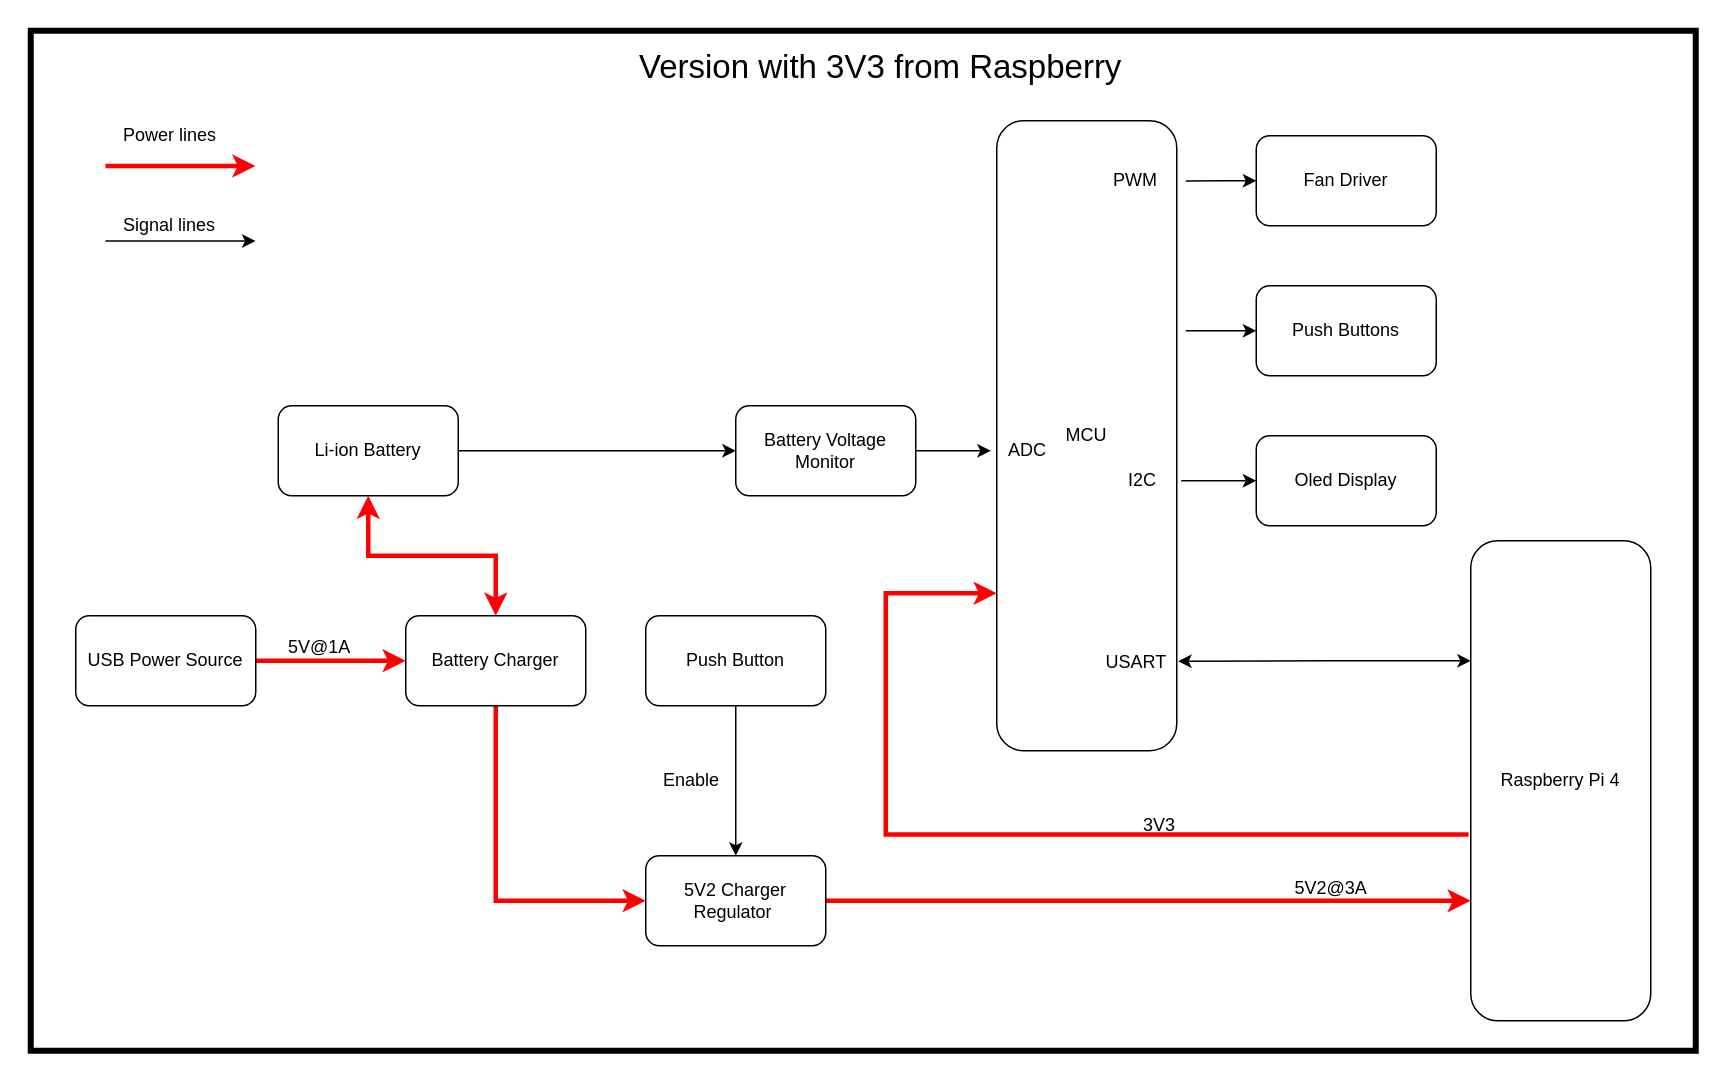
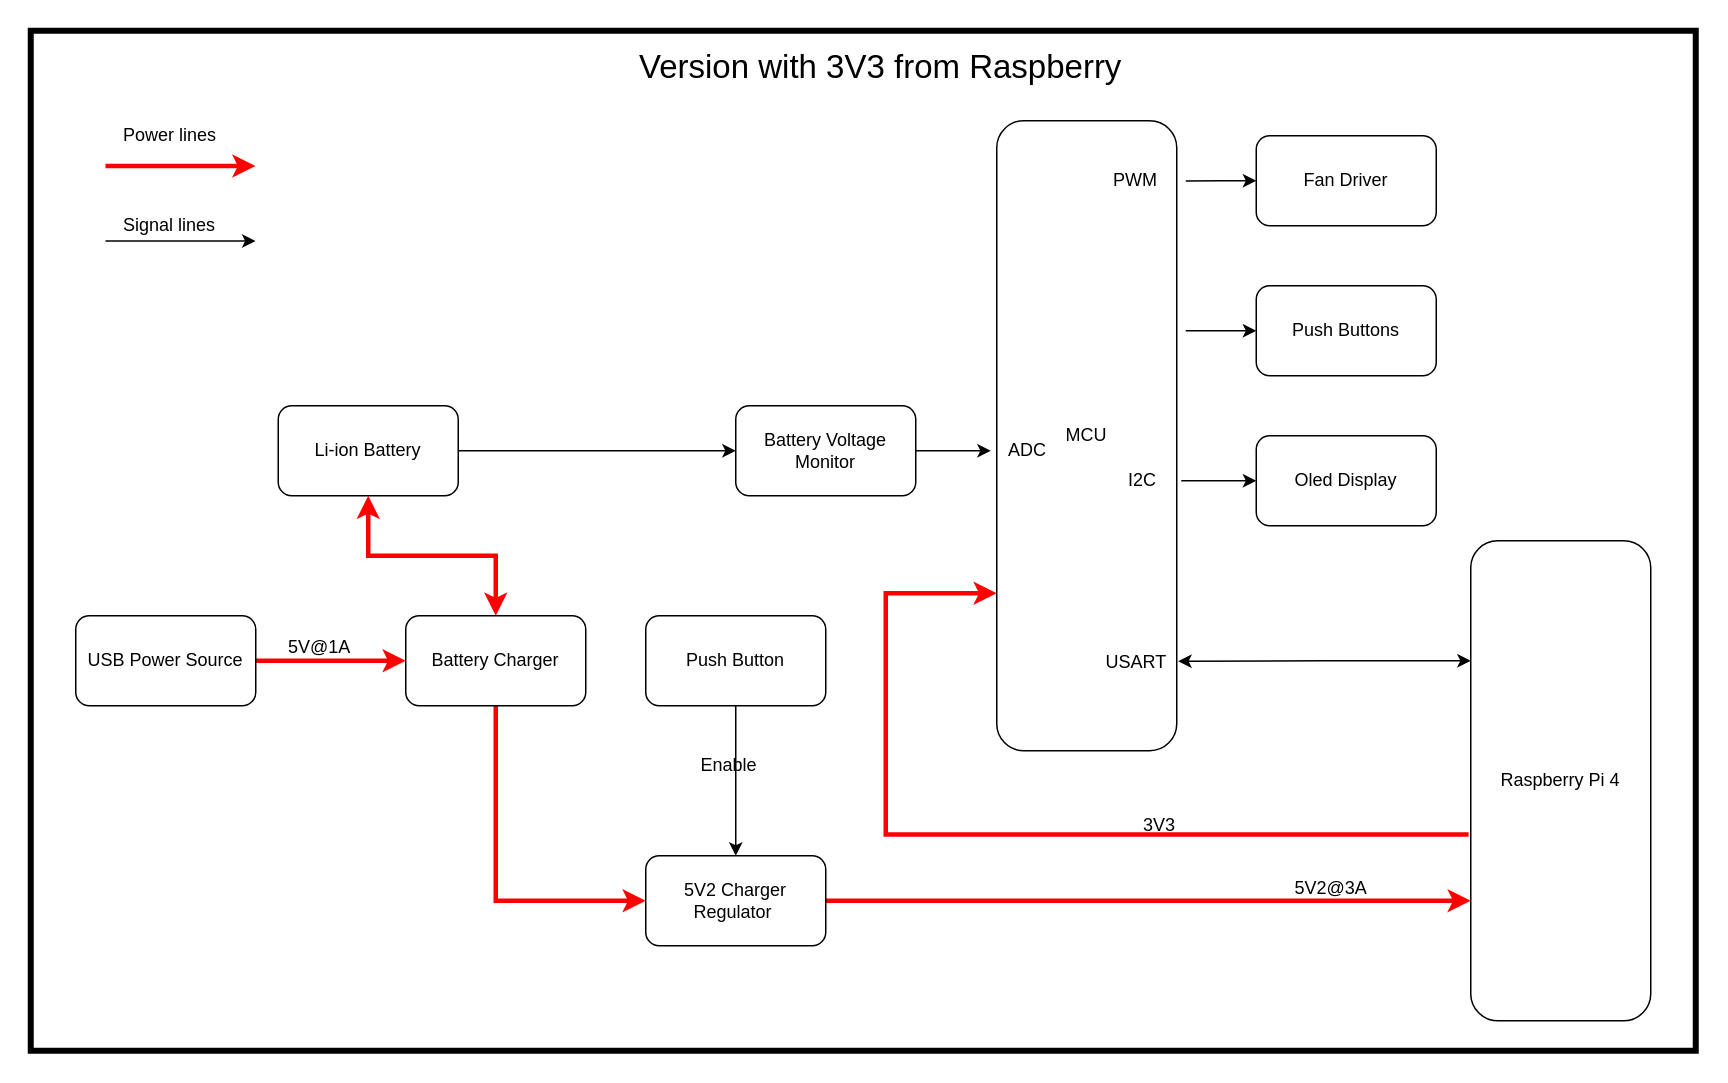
(698, 781) -> (736, 766)
